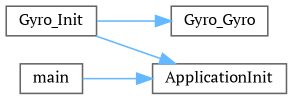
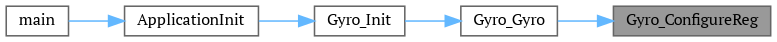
none -> (692, 21)
(128, 47) -> (279, 21)
